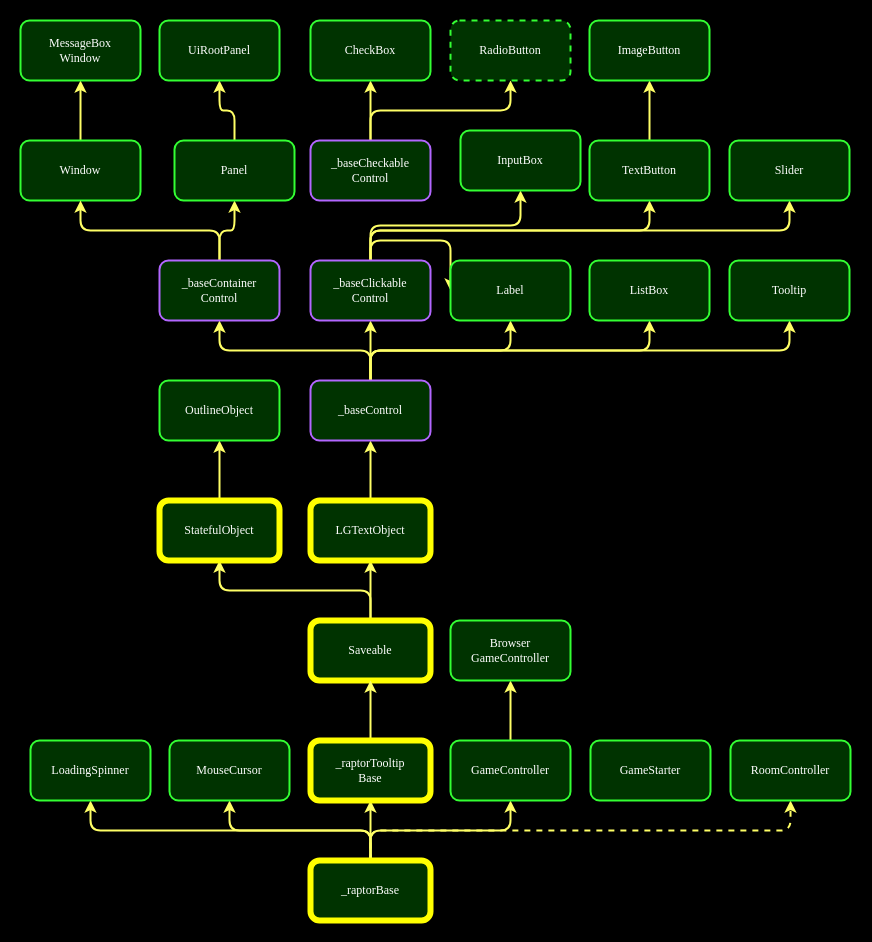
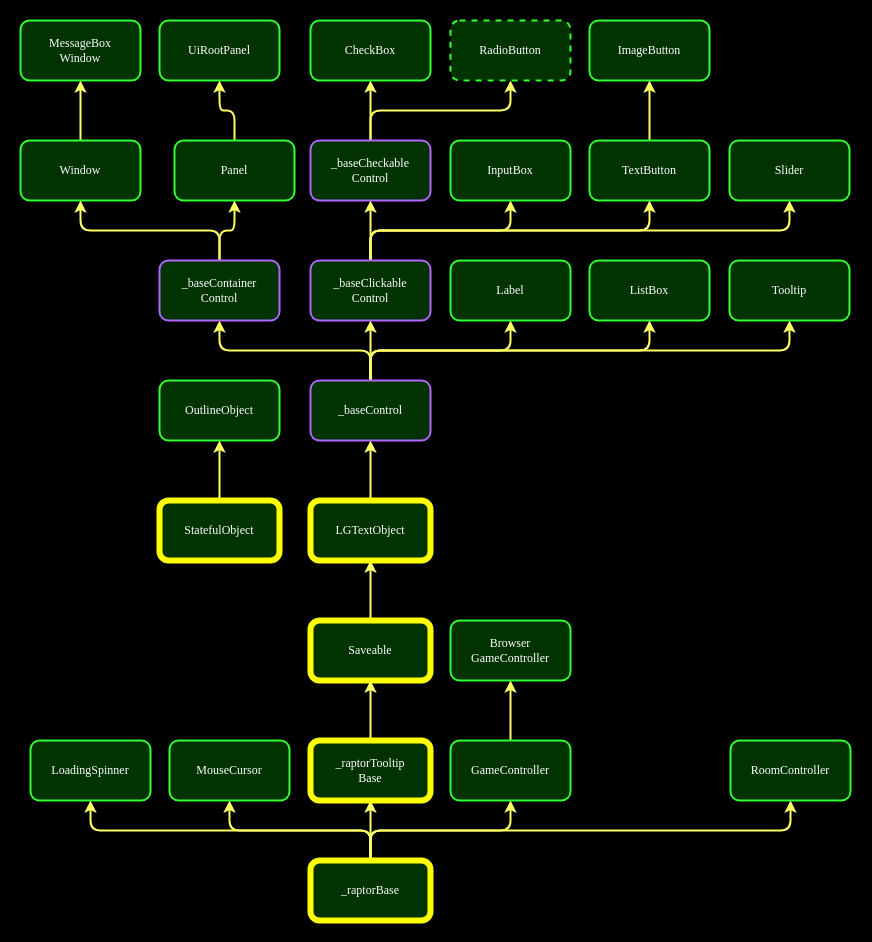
(521, 161) -> (511, 171)
(421, 241) -> (371, 219)
(288, 591) -> none
(651, 771) -> none
(655, 831) -> (655, 831)
